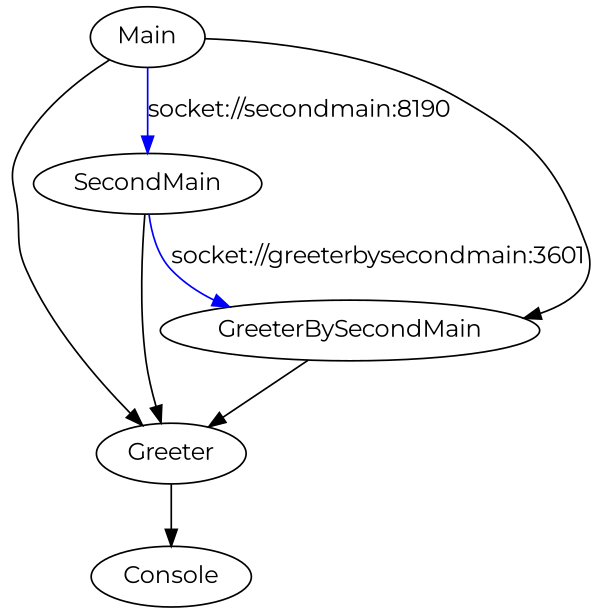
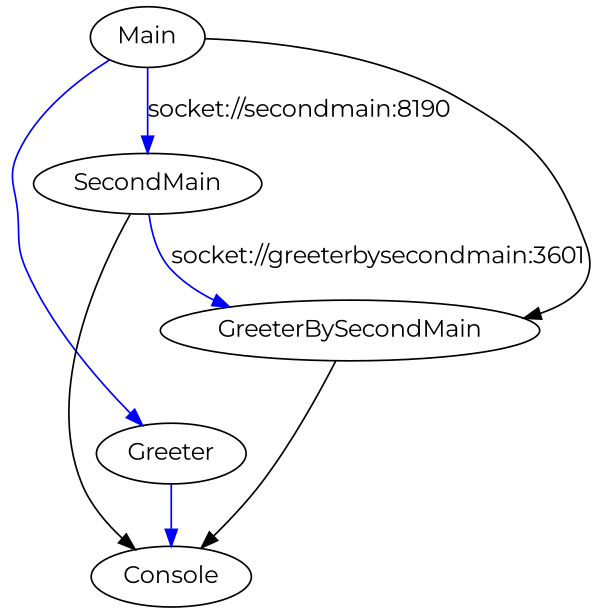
(19, 234) -> (19, 234)
(142, 311) -> (72, 379)
(266, 389) -> (282, 454)
(171, 507) -> (171, 507)
